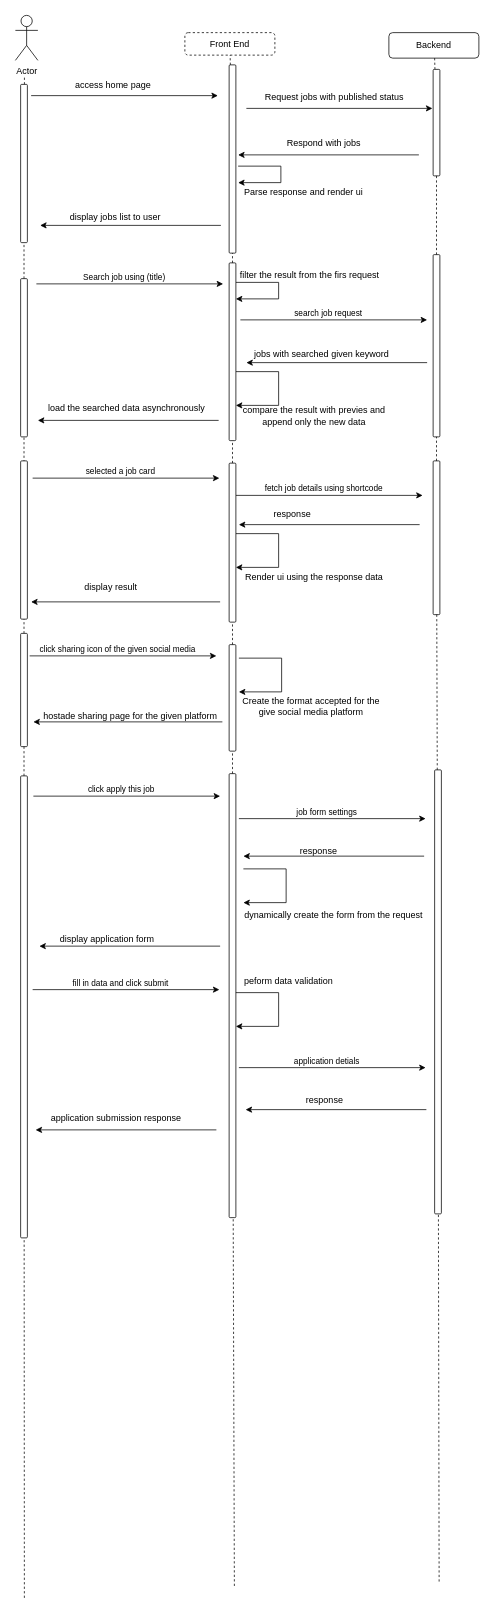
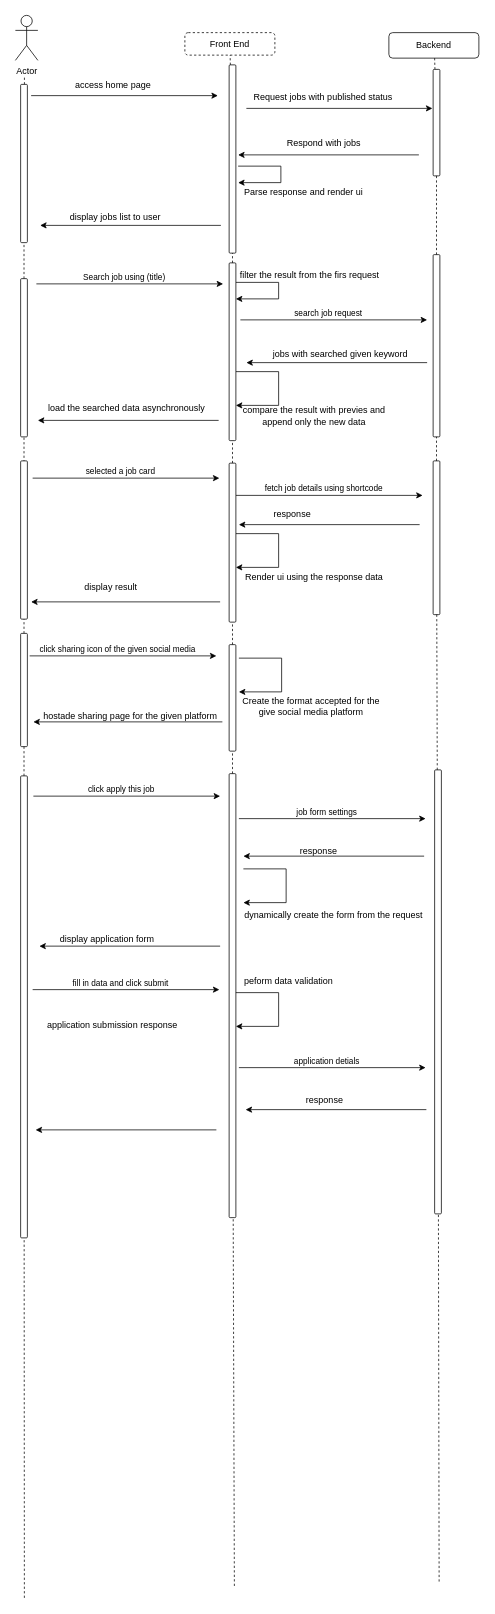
(334, 97) -> (323, 97)
(321, 354) -> (340, 354)
(116, 1119) -> (112, 1025)
